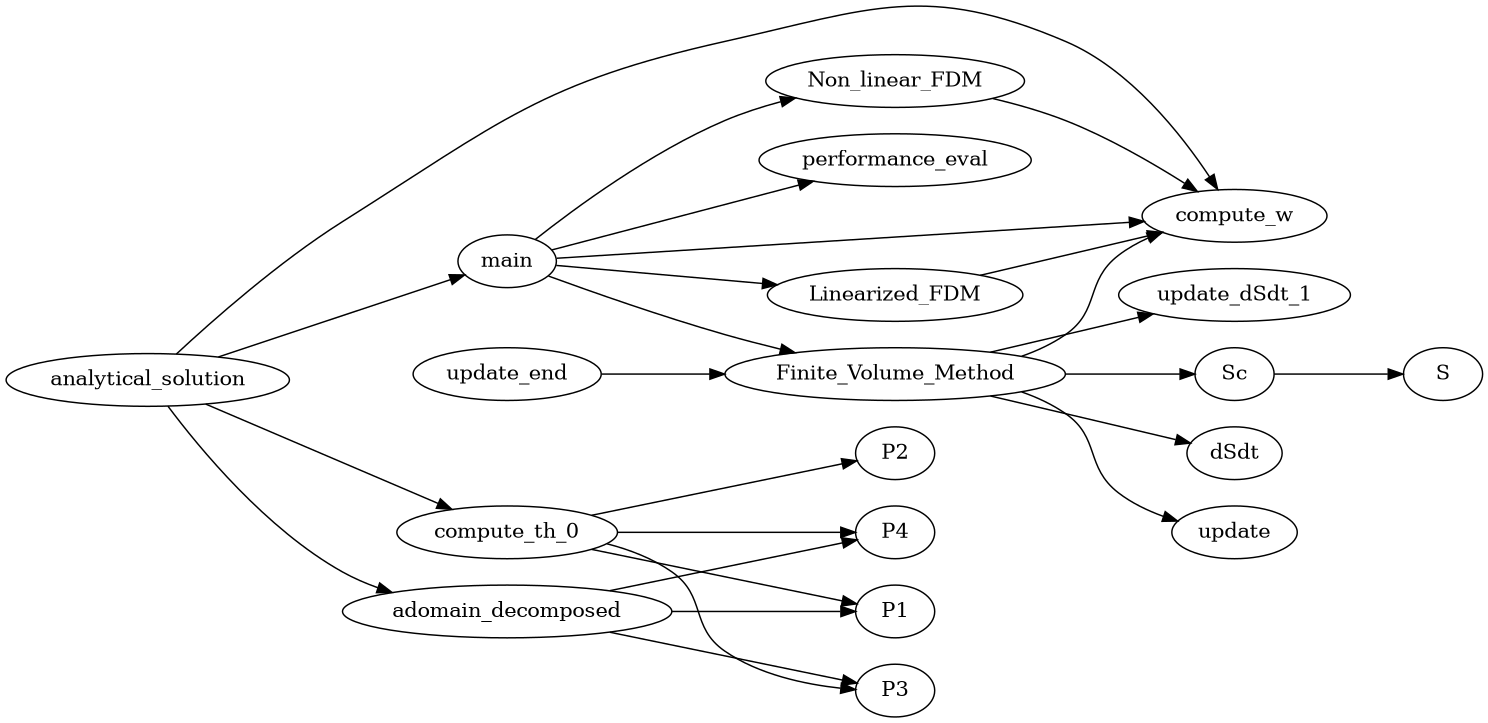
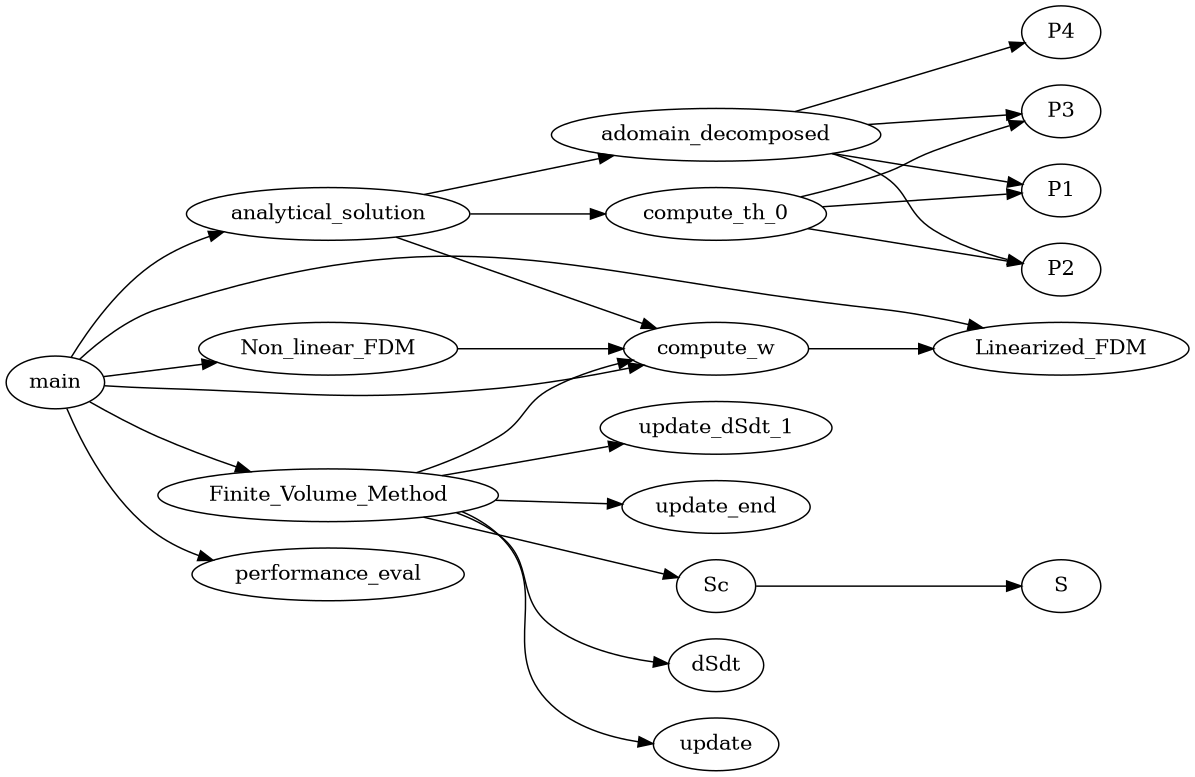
none -> (915, 213)
(1064, 256) -> (864, 349)
(334, 318) -> (129, 284)
(656, 374) -> (551, 502)
(729, 532) -> none
